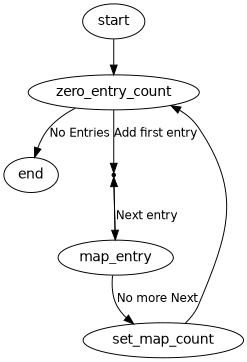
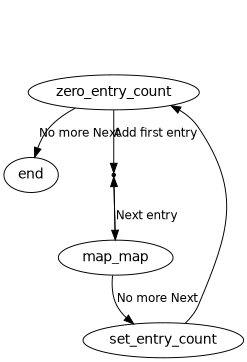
(114, 21) -> none
(80, 134) -> (80, 134)
(116, 258) -> (116, 258)
(163, 340) -> (163, 340)
